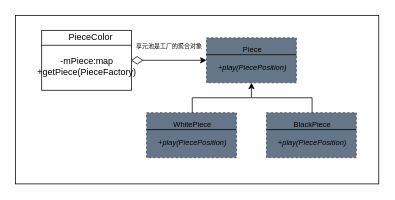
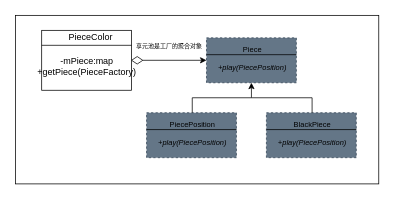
(193, 124) -> (193, 124)
